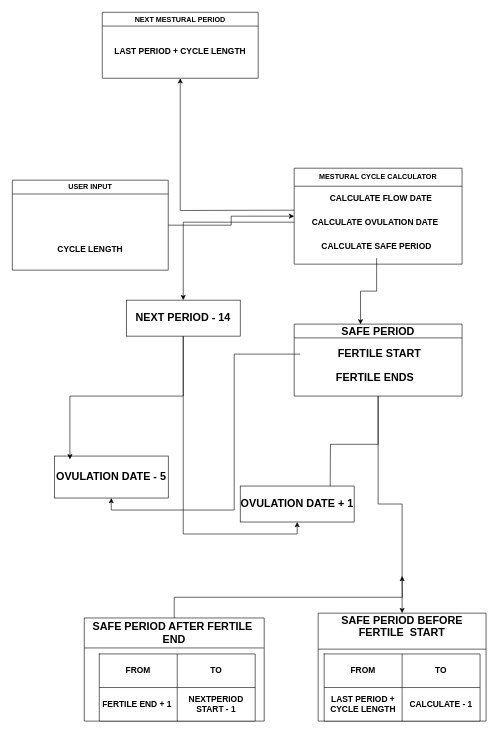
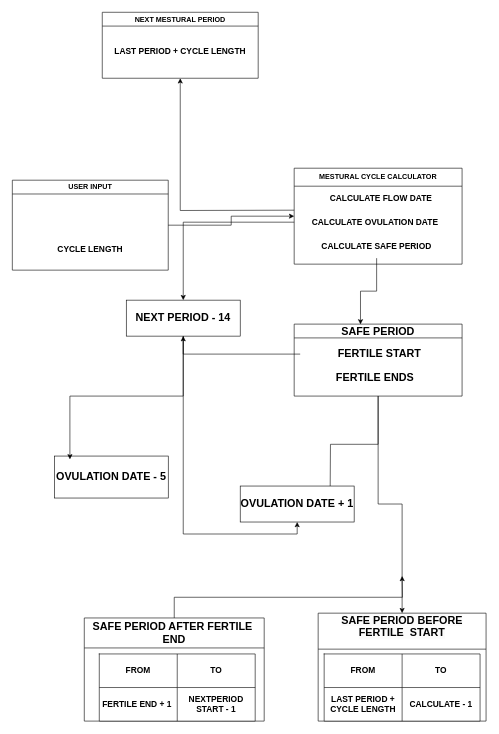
(111, 507) -> (211, 354)
